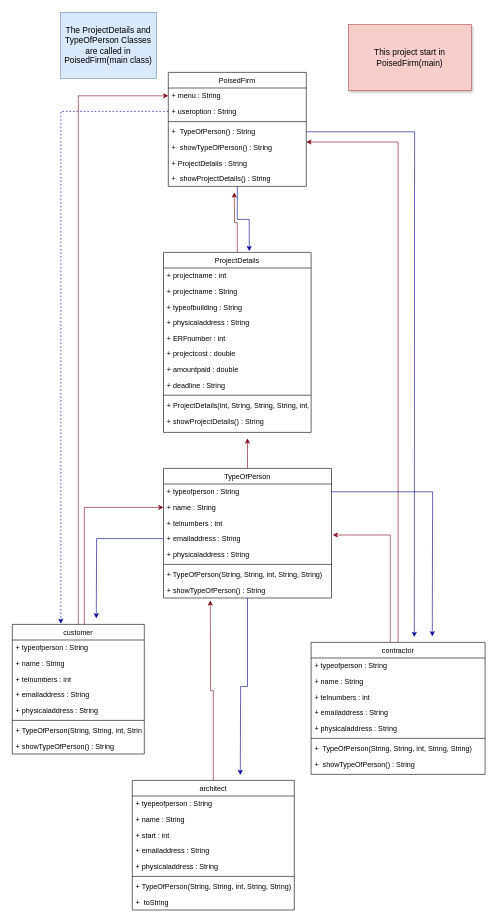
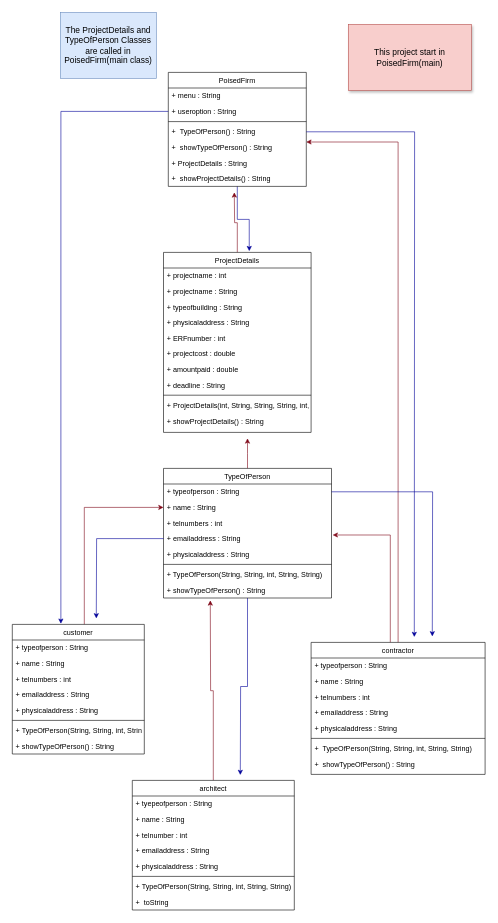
(78, 113) -> none
(61, 313) -> (61, 313)
(157, 835) -> (164, 835)
